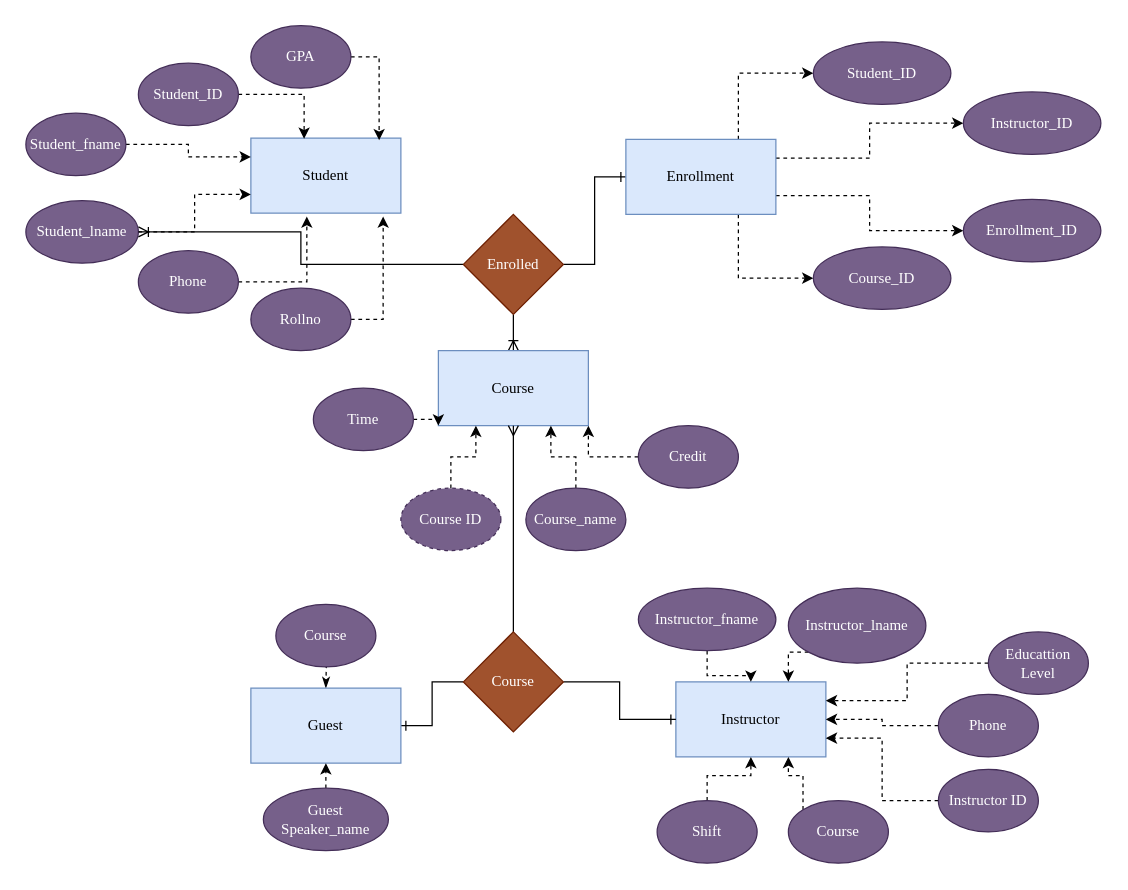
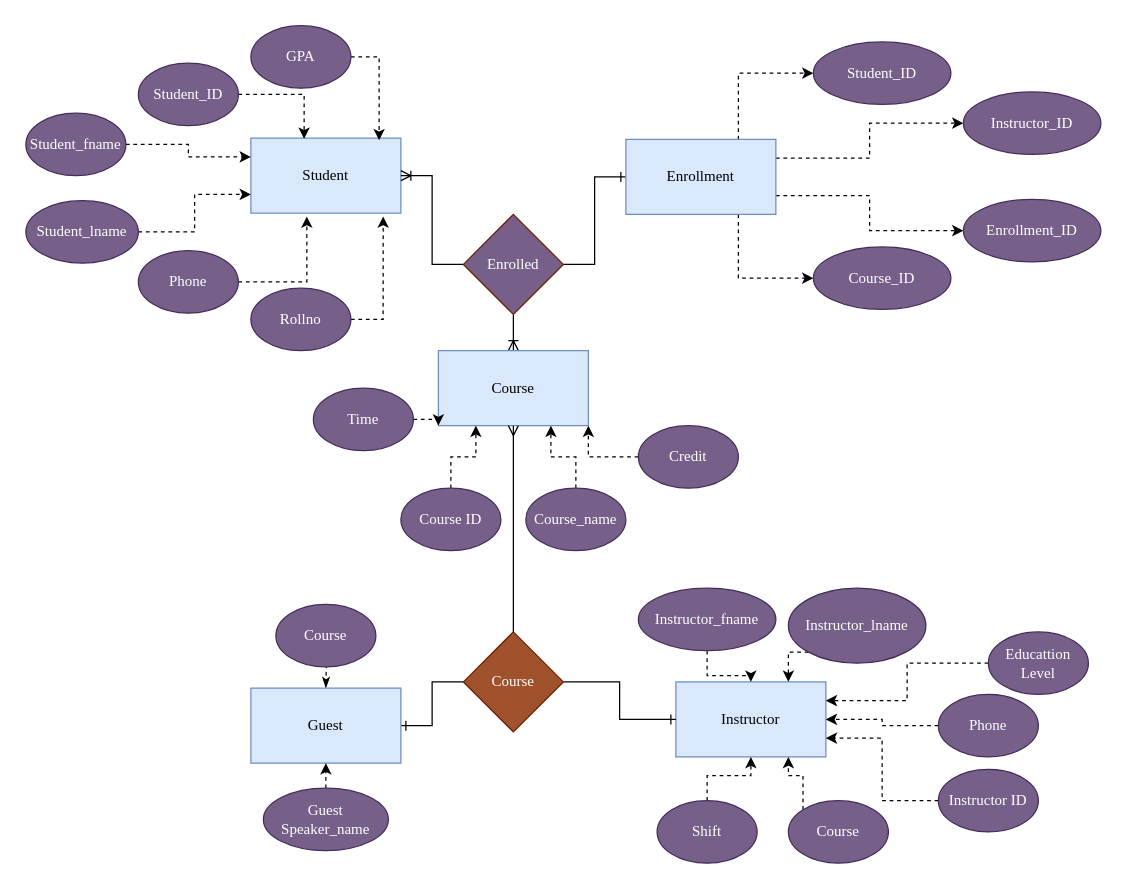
(301, 262) -> (432, 206)
(513, 264) -> (513, 264)
(451, 519) -> (451, 519)
